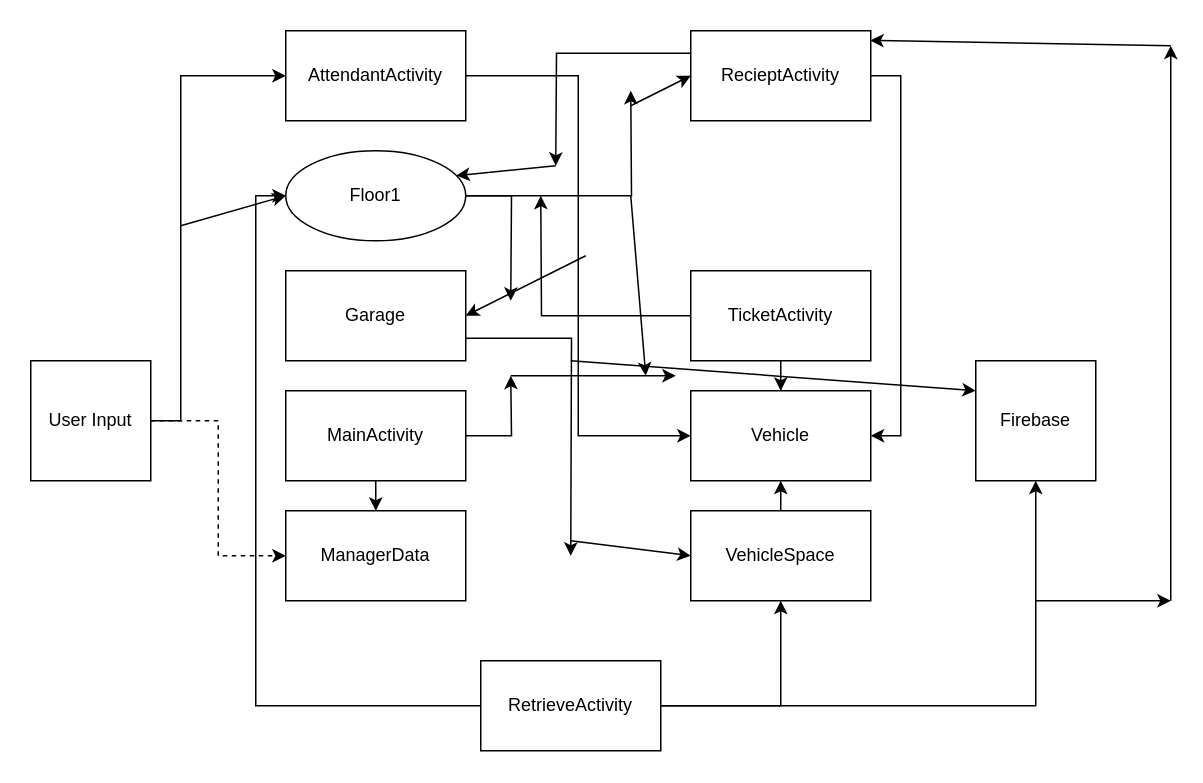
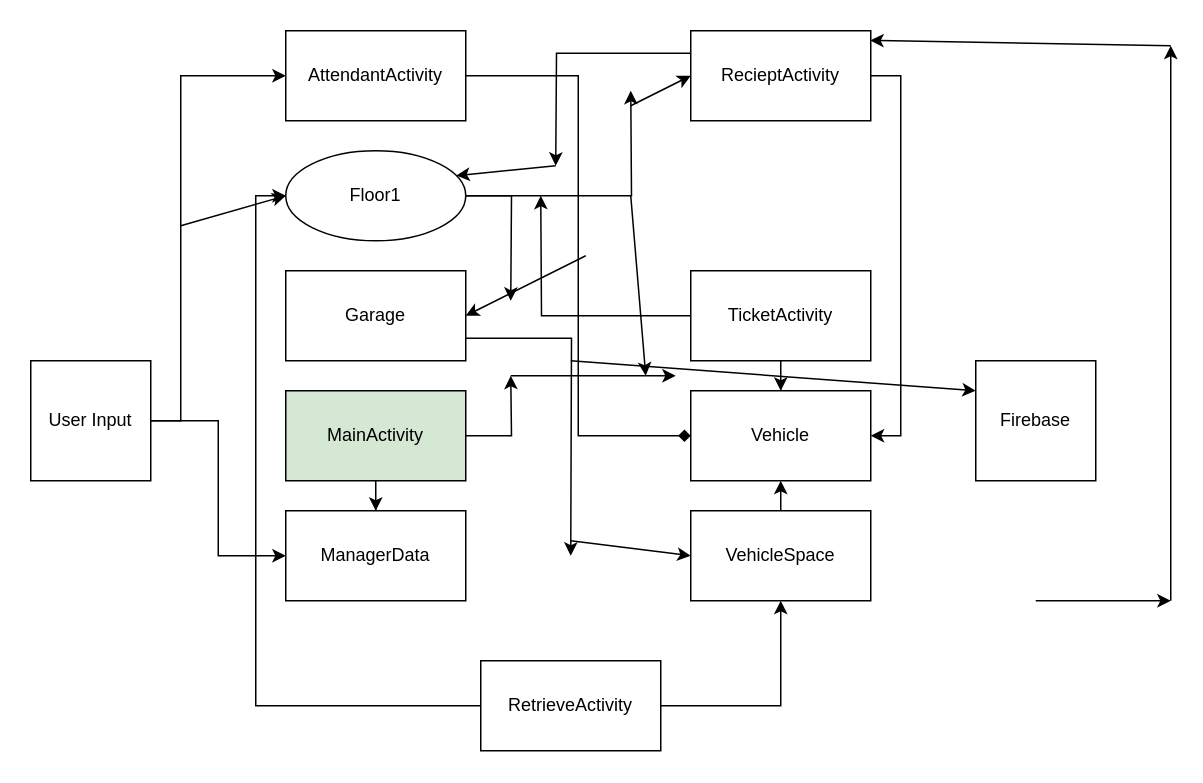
(376, 436) -> (376, 436)
(679, 436) -> (678, 436)
(218, 498) -> (218, 498)
(1016, 706) -> none
